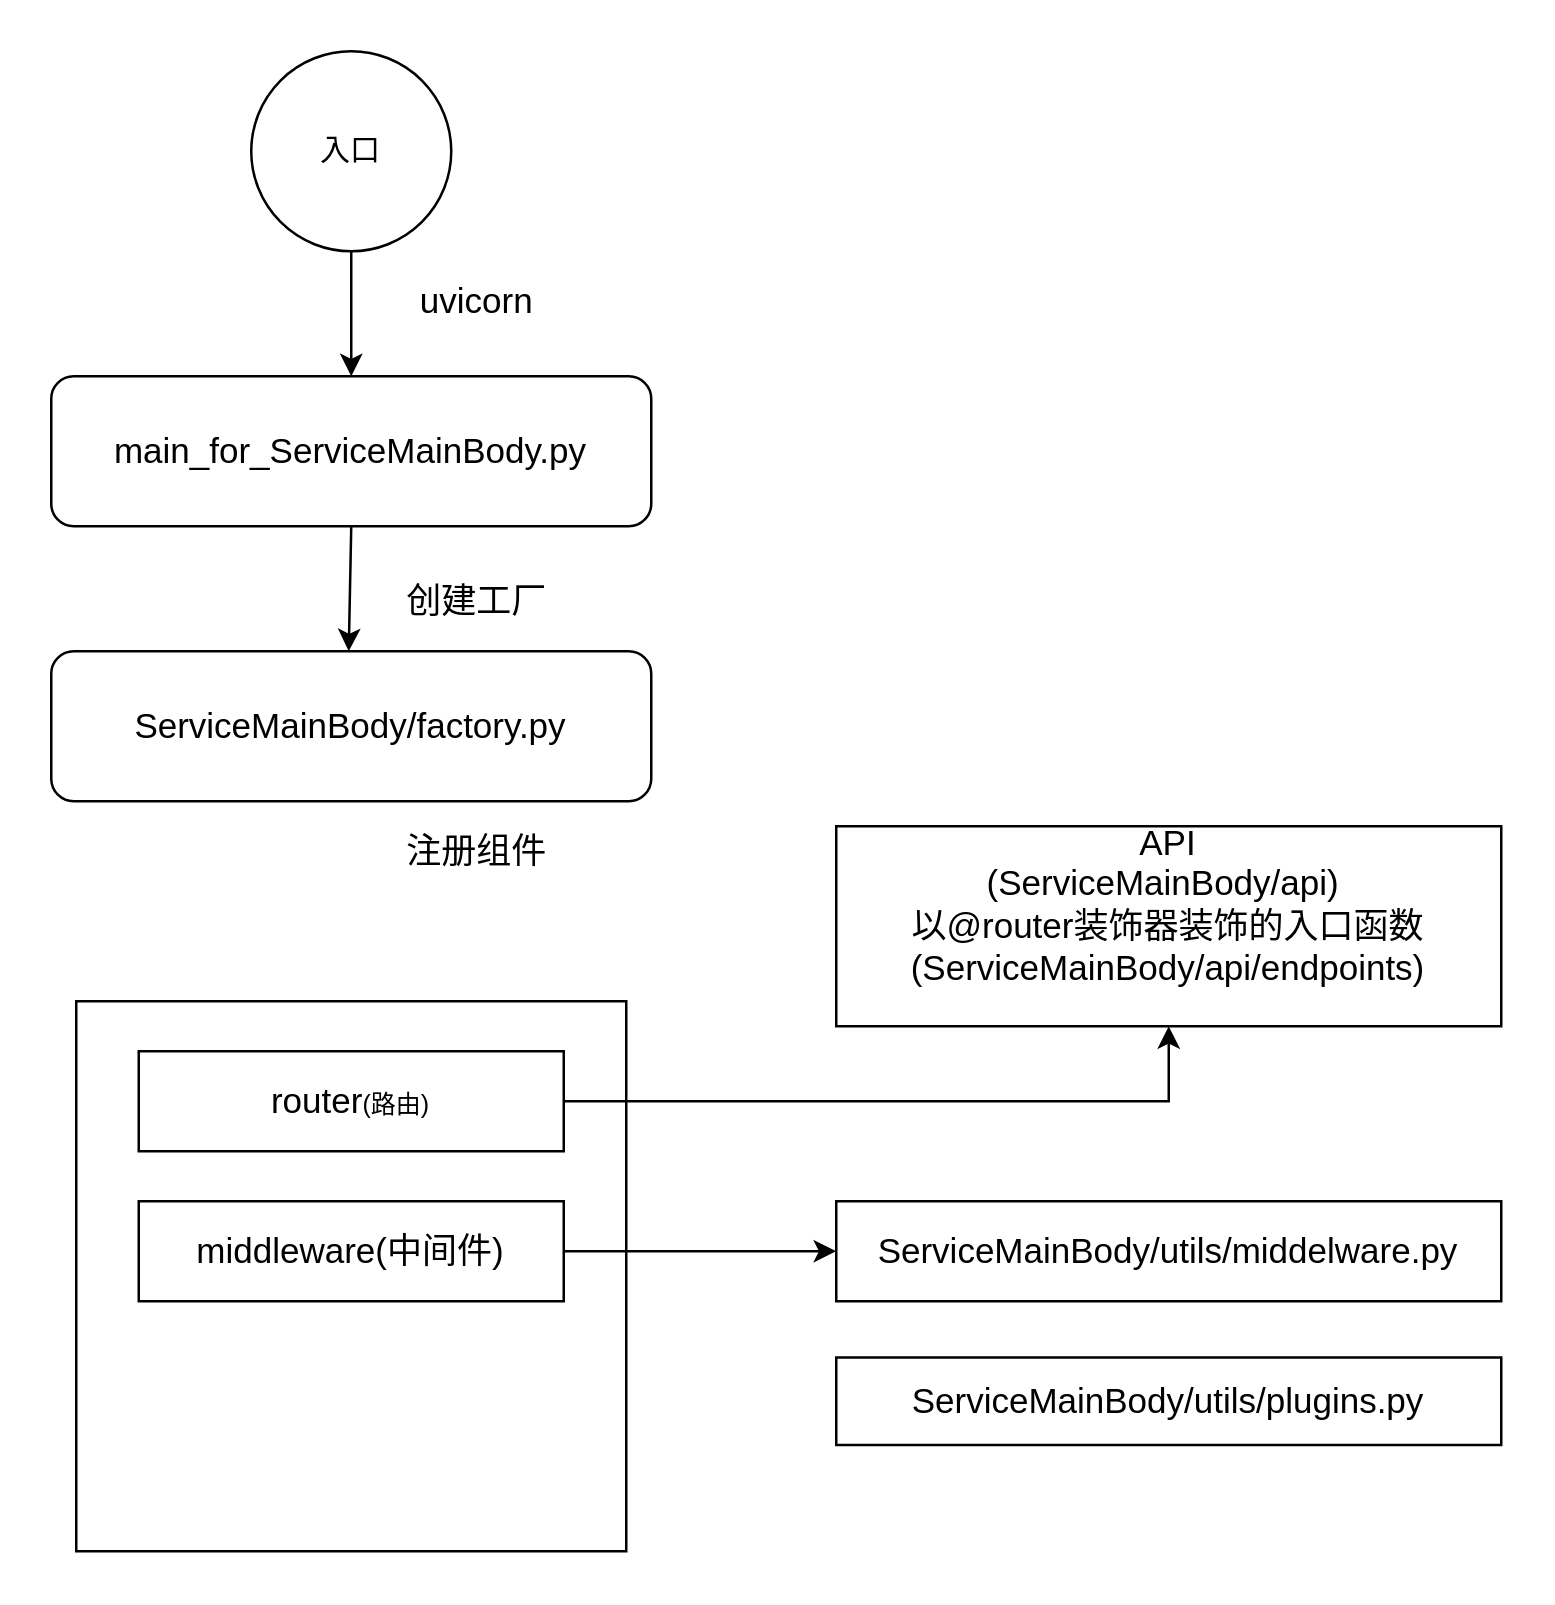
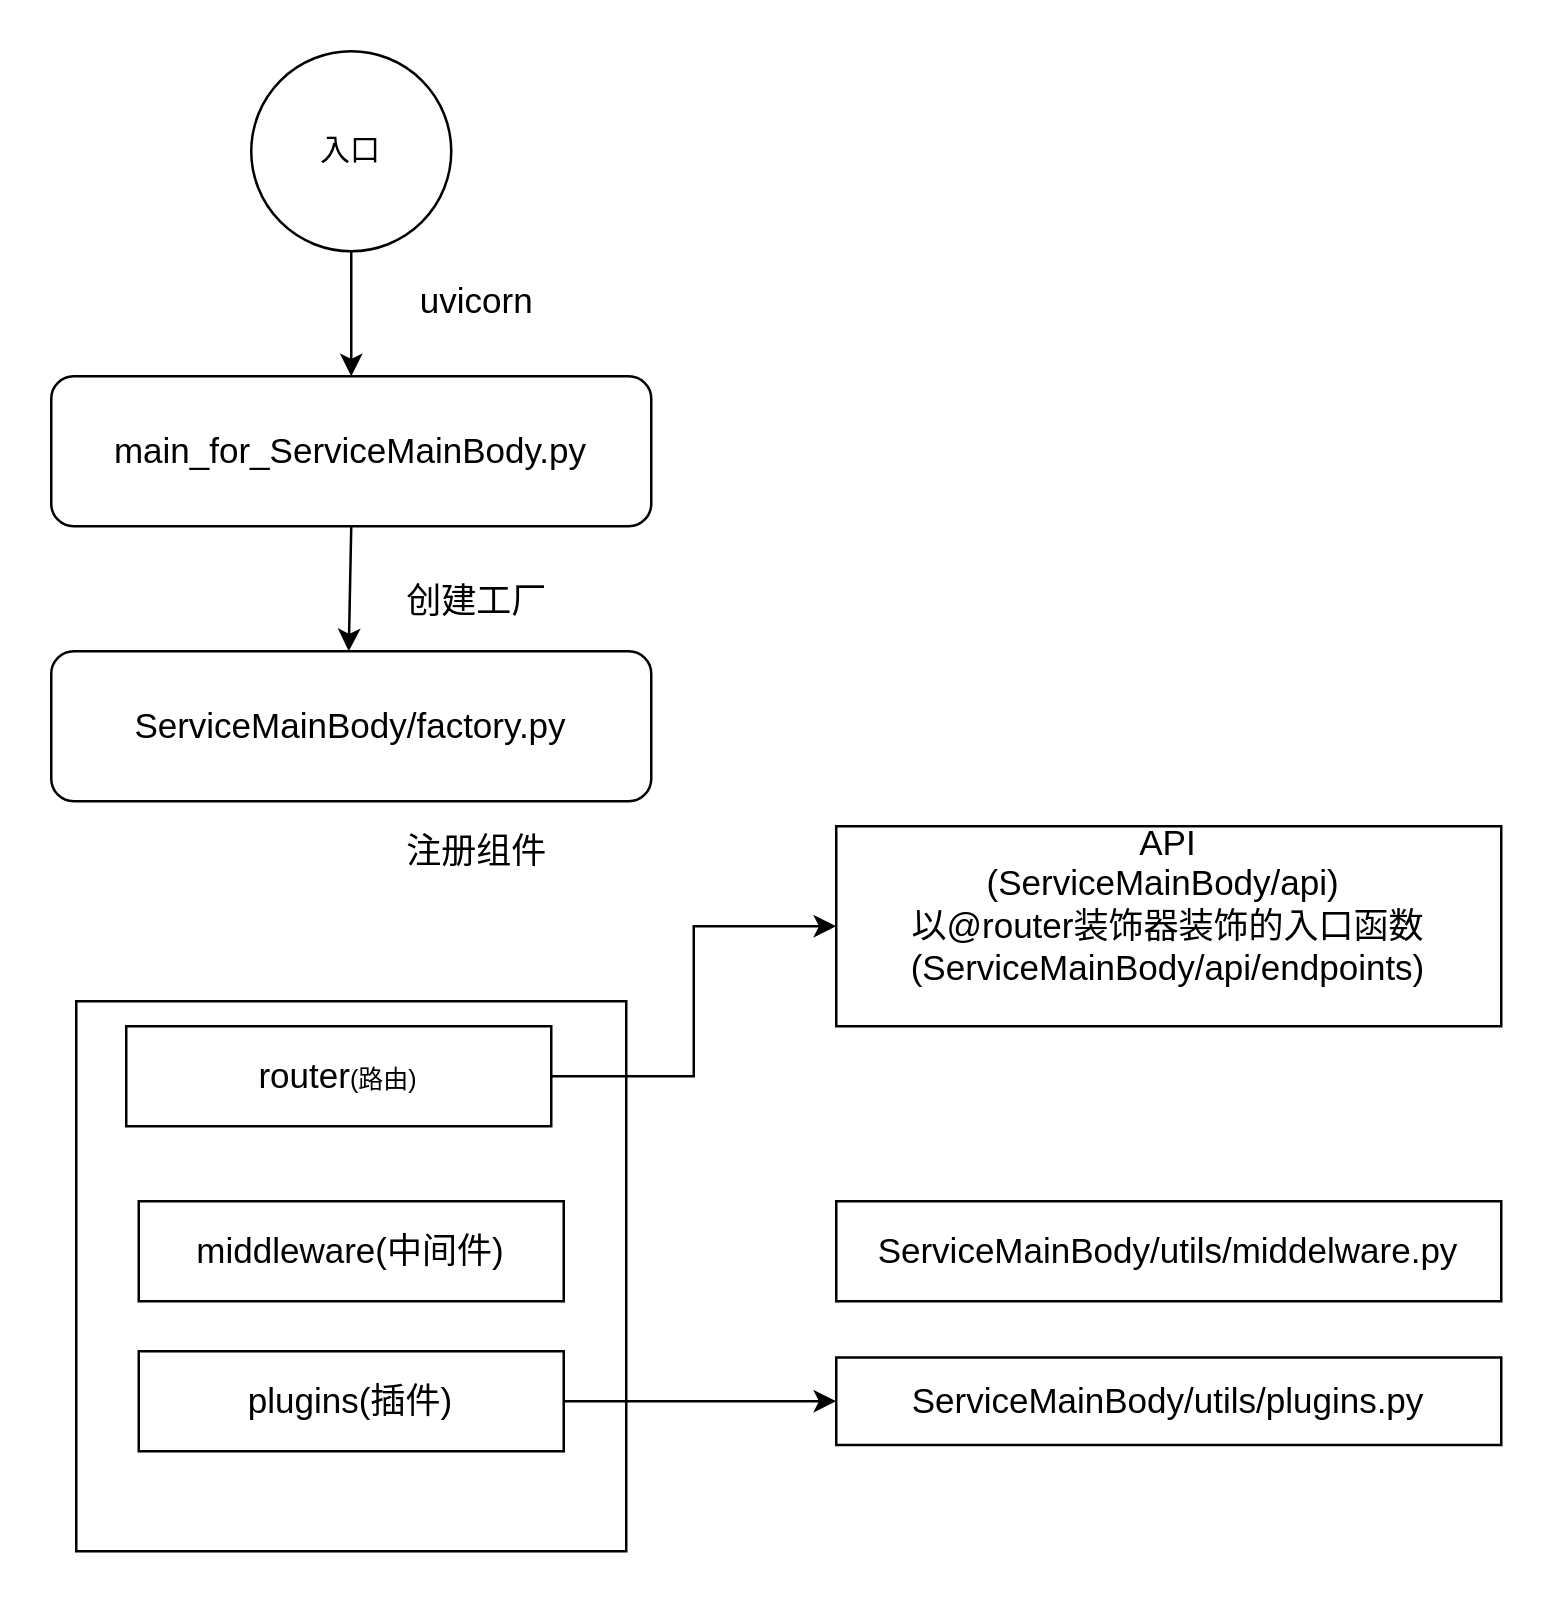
(351, 1101) -> (339, 1076)
(692, 1251) -> none
none -> (351, 1401)
none -> (692, 1401)
